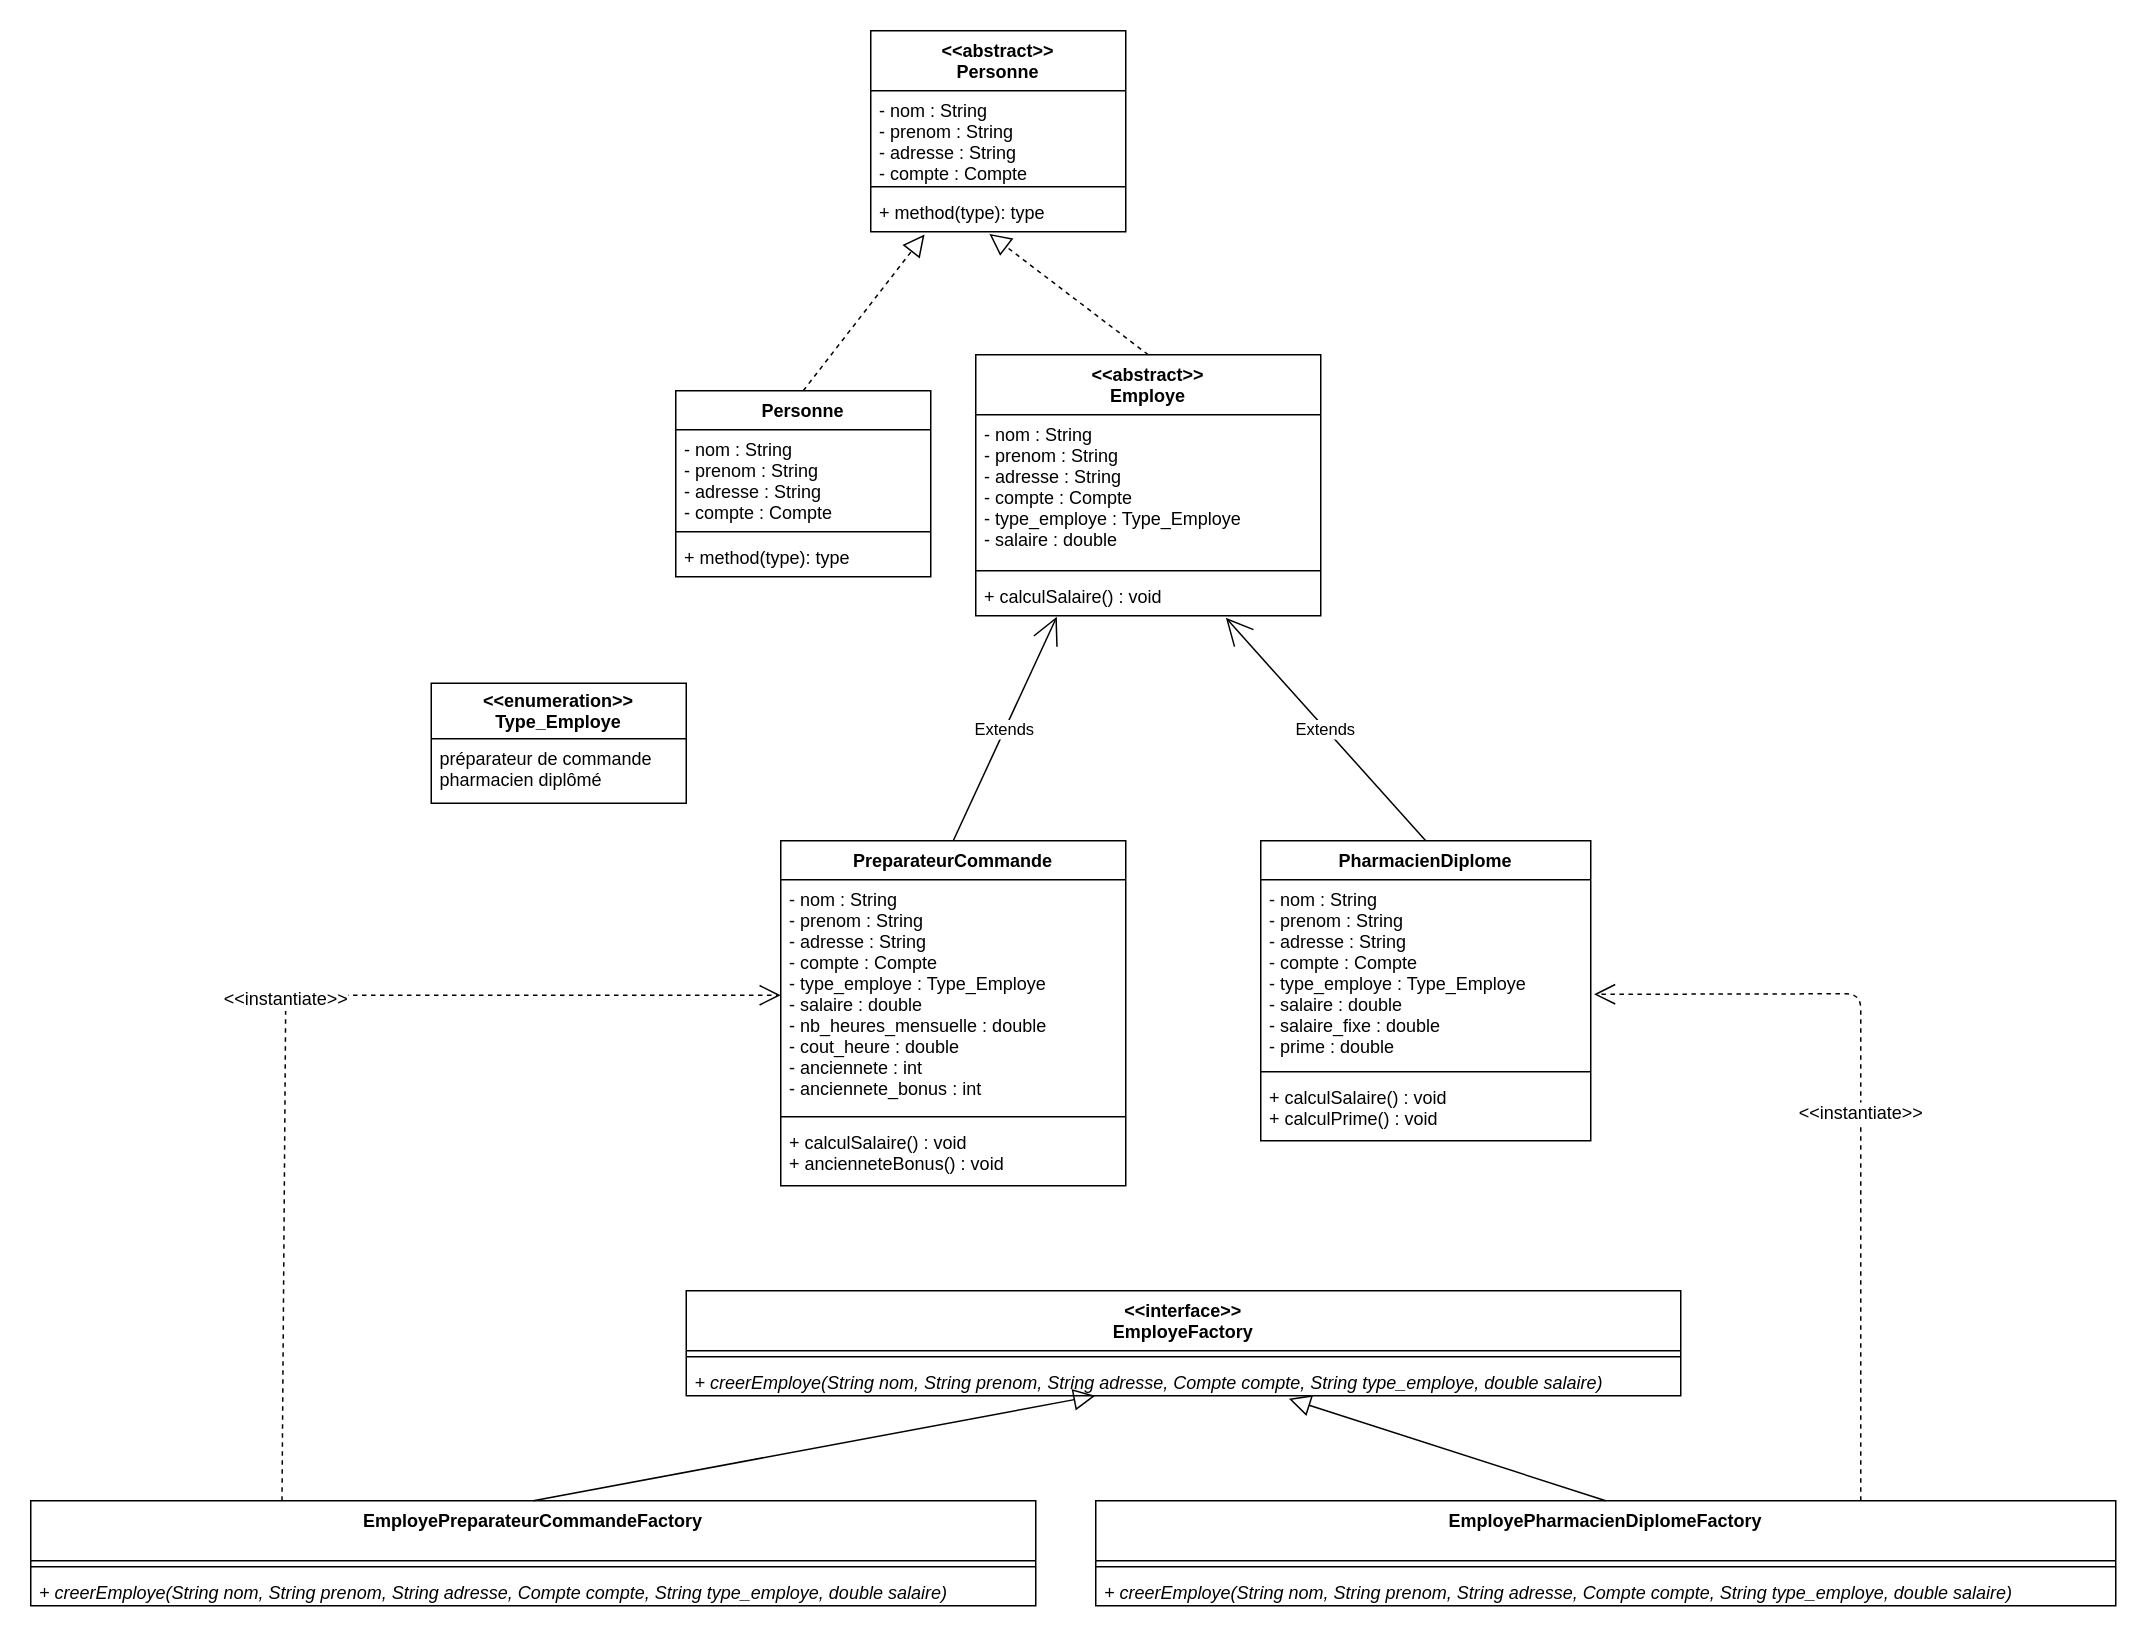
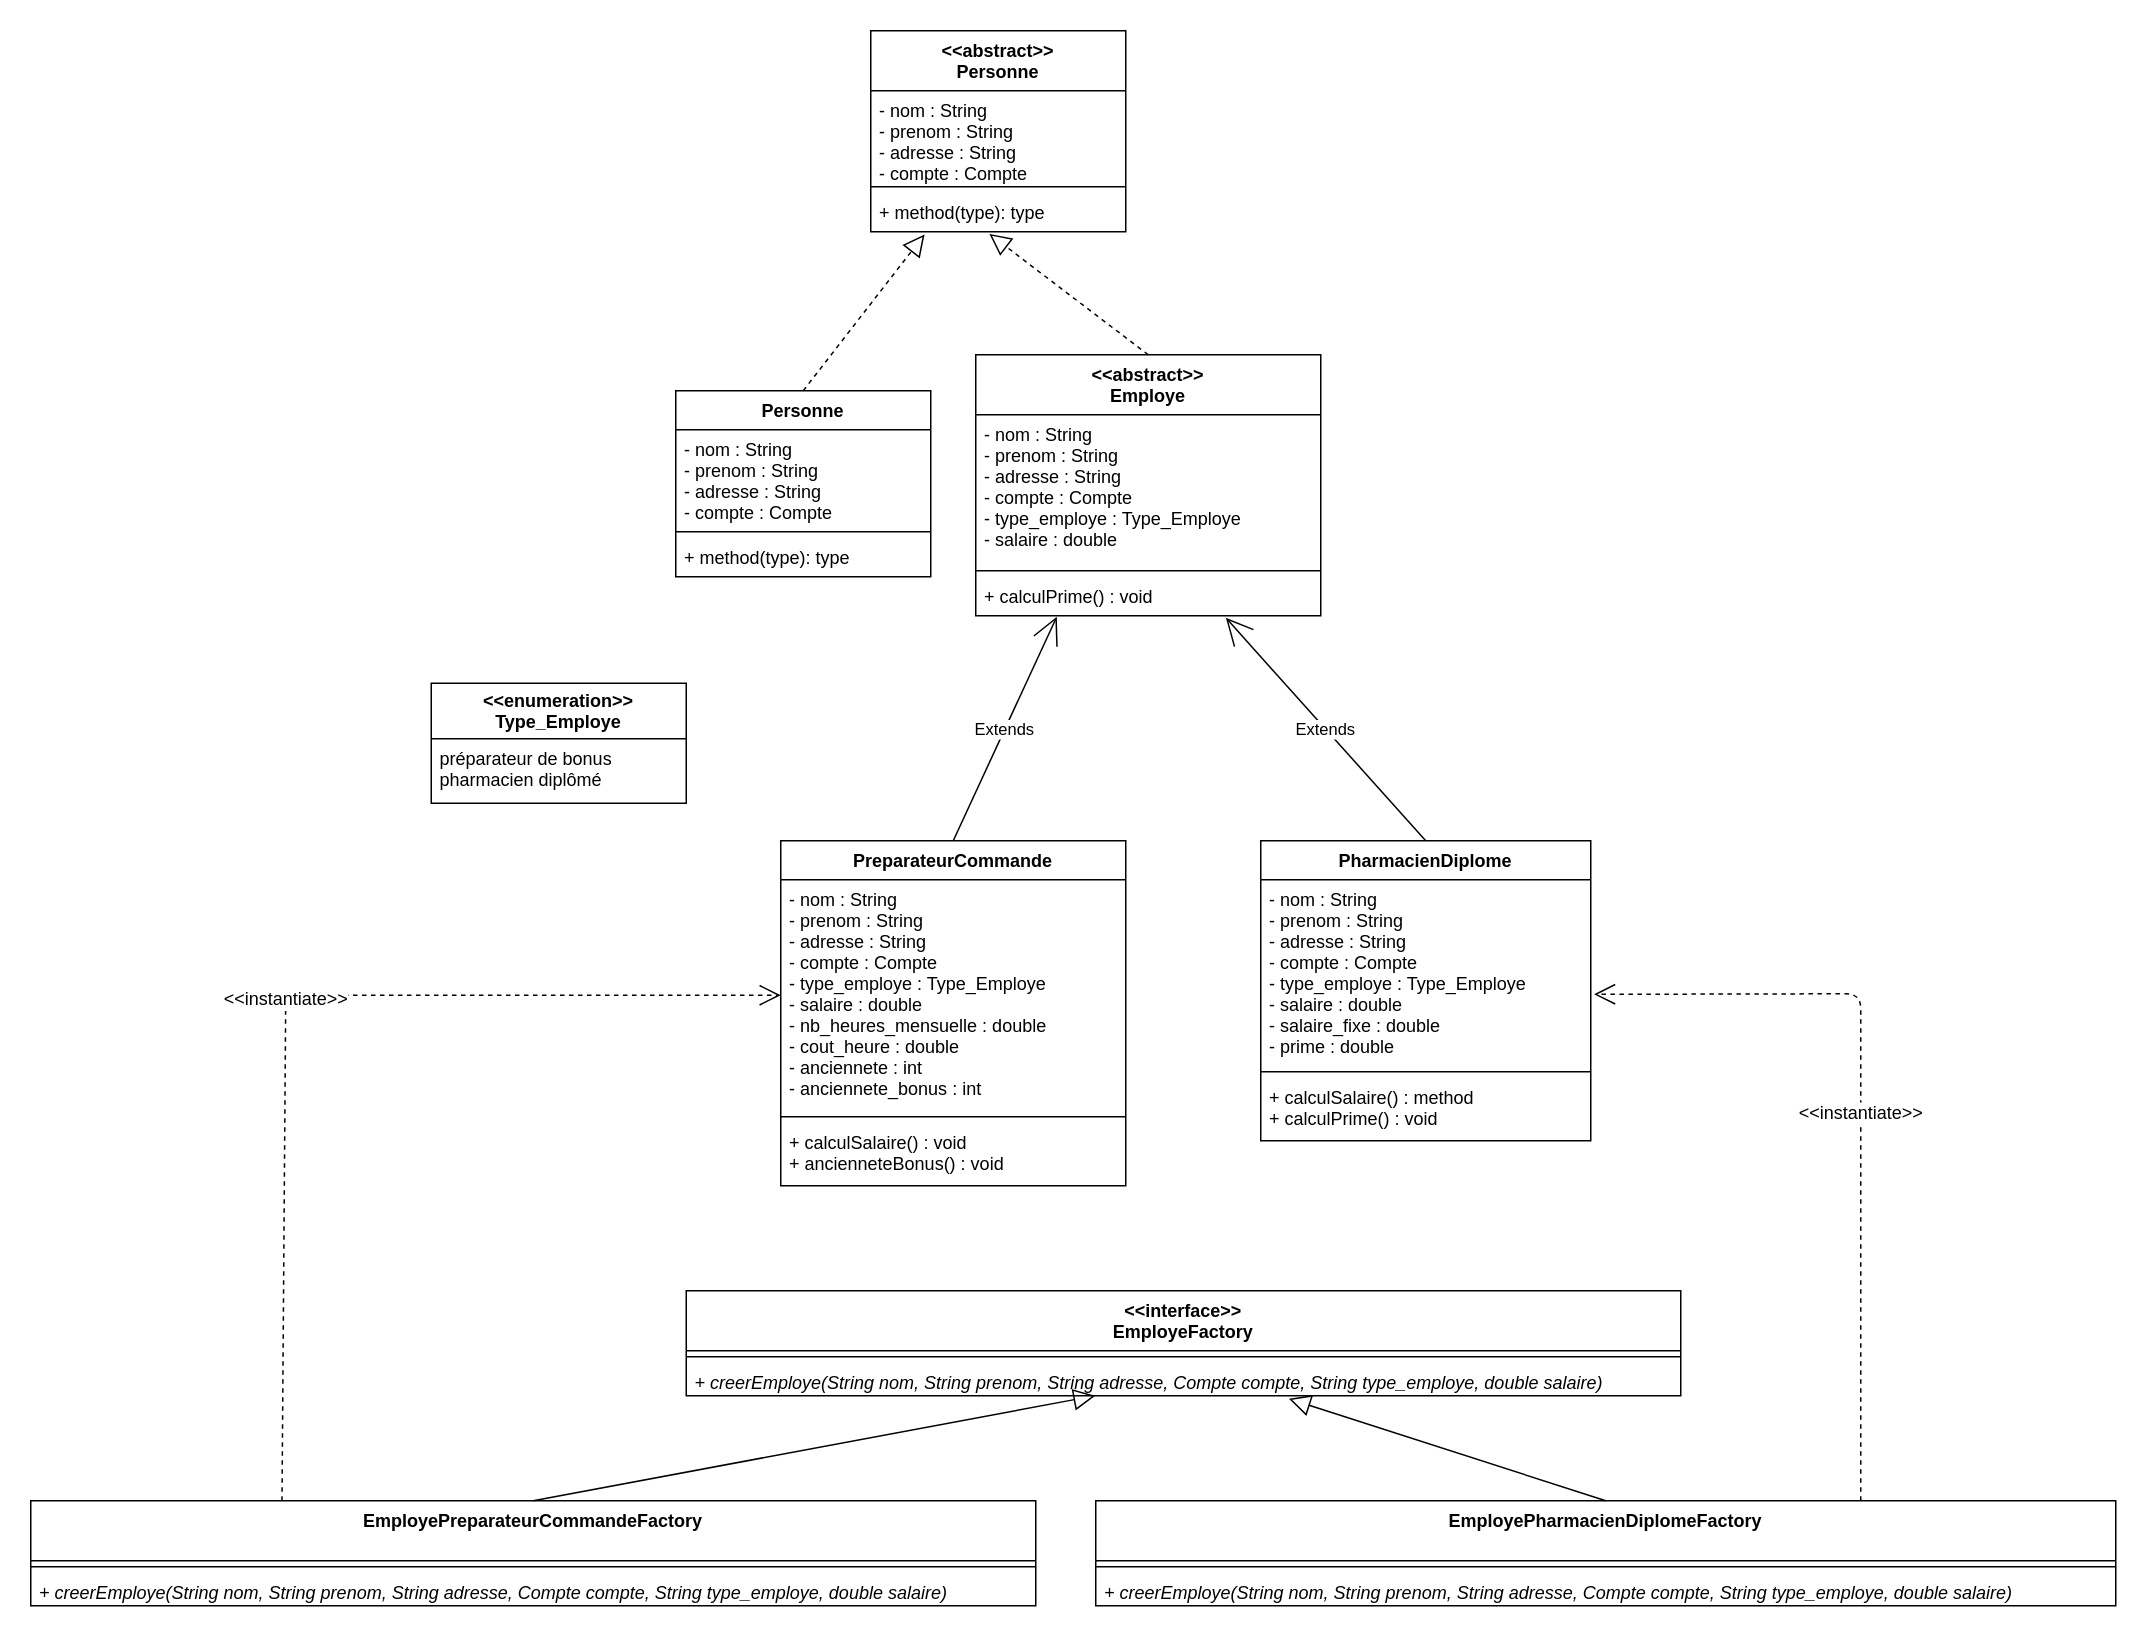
(1084, 597) -> (1076, 597)
(551, 759) -> (536, 759)
(1369, 1098) -> (1381, 1098)
